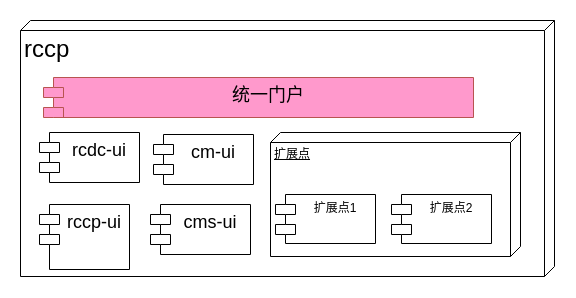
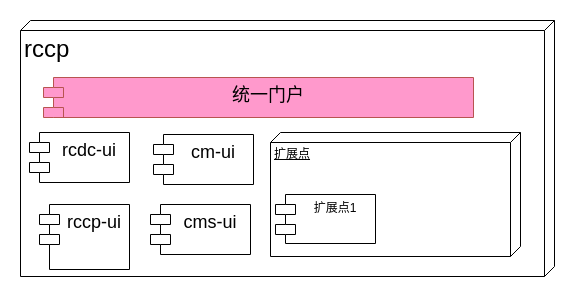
(90, 158) -> (80, 158)
(442, 219) -> none
